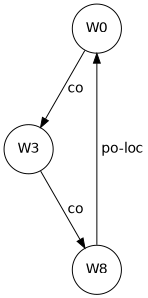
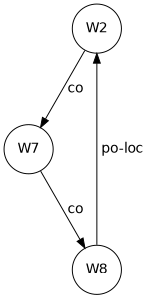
(97, 29) -> (97, 29)
(29, 149) -> (29, 149)
